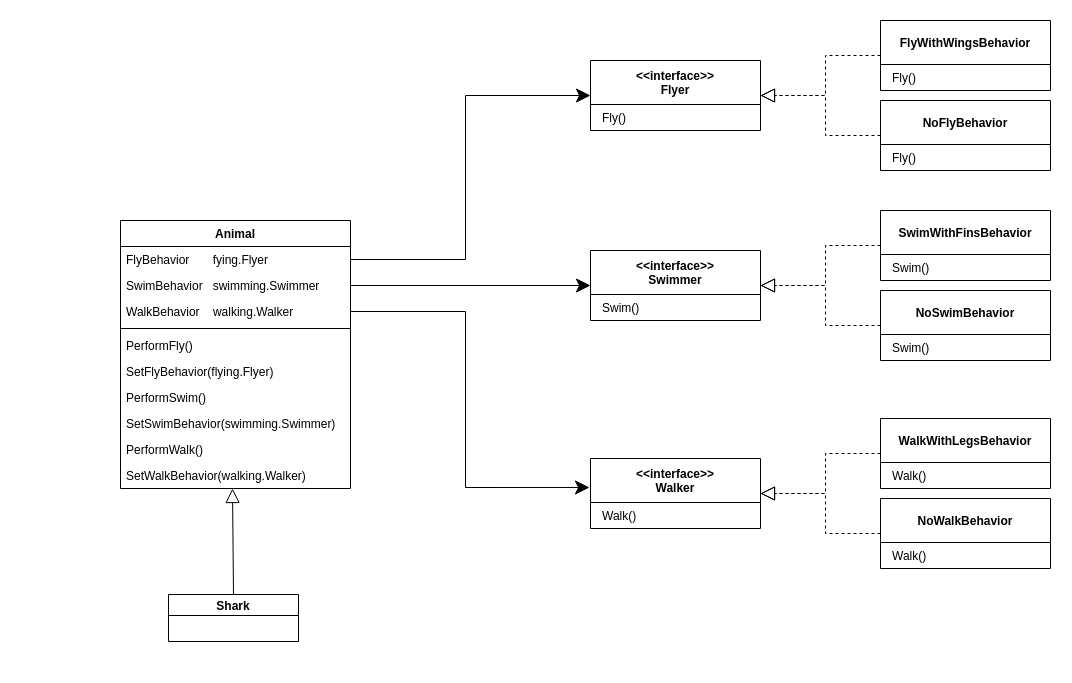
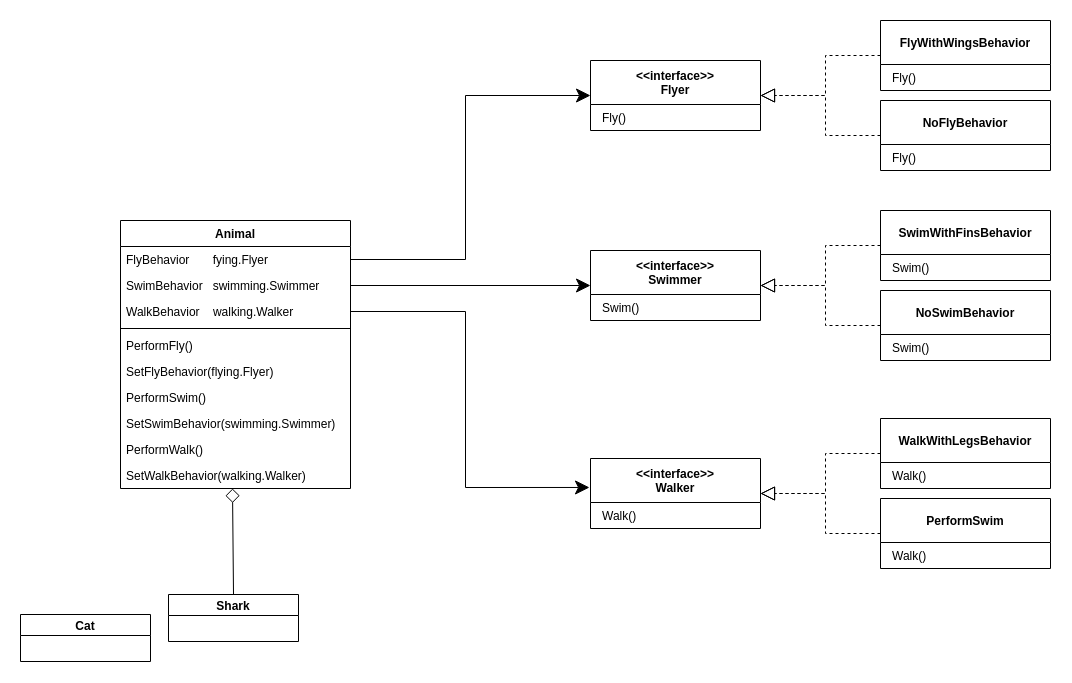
(233, 504) -> (233, 503)
(965, 521) -> (965, 521)
none -> (86, 638)
